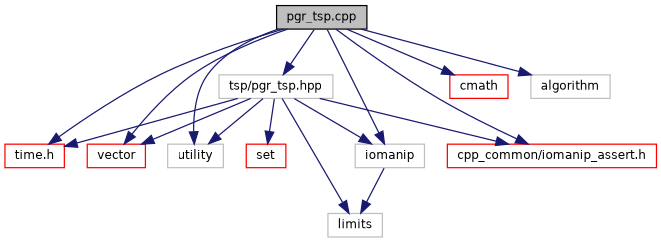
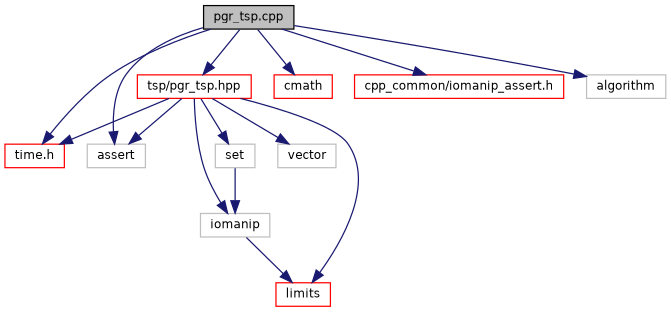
(201, 69) -> none
(353, 81) -> (235, 184)
(276, 87) -> (194, 87)
(408, 120) -> none
(116, 156) -> (307, 156)
(196, 156) -> (116, 156)
(266, 156) -> (235, 156)
(355, 225) -> (303, 295)
